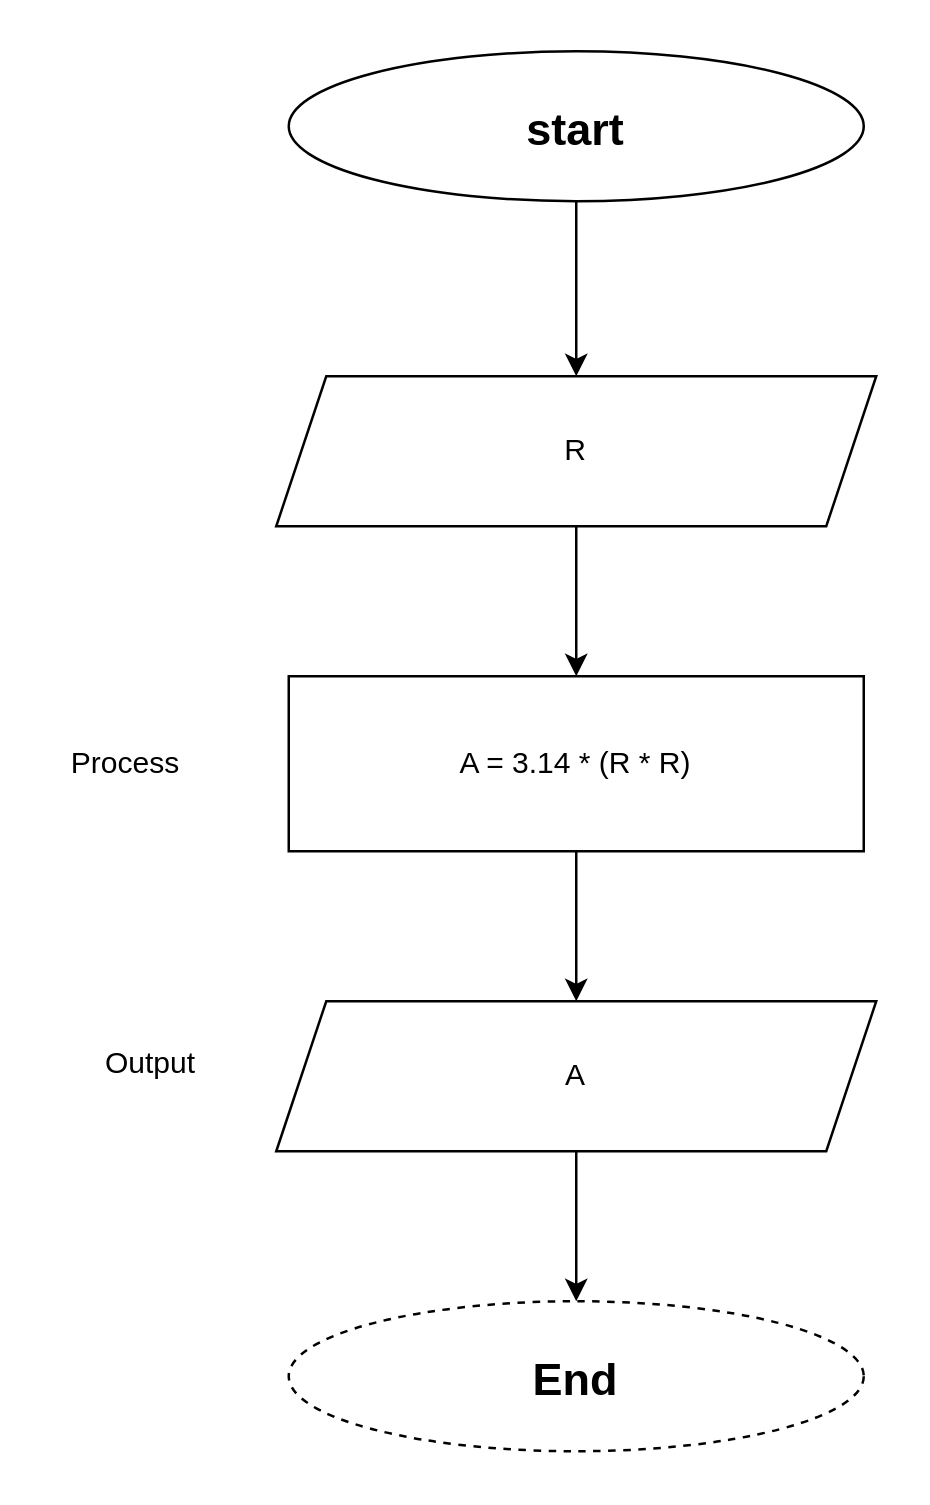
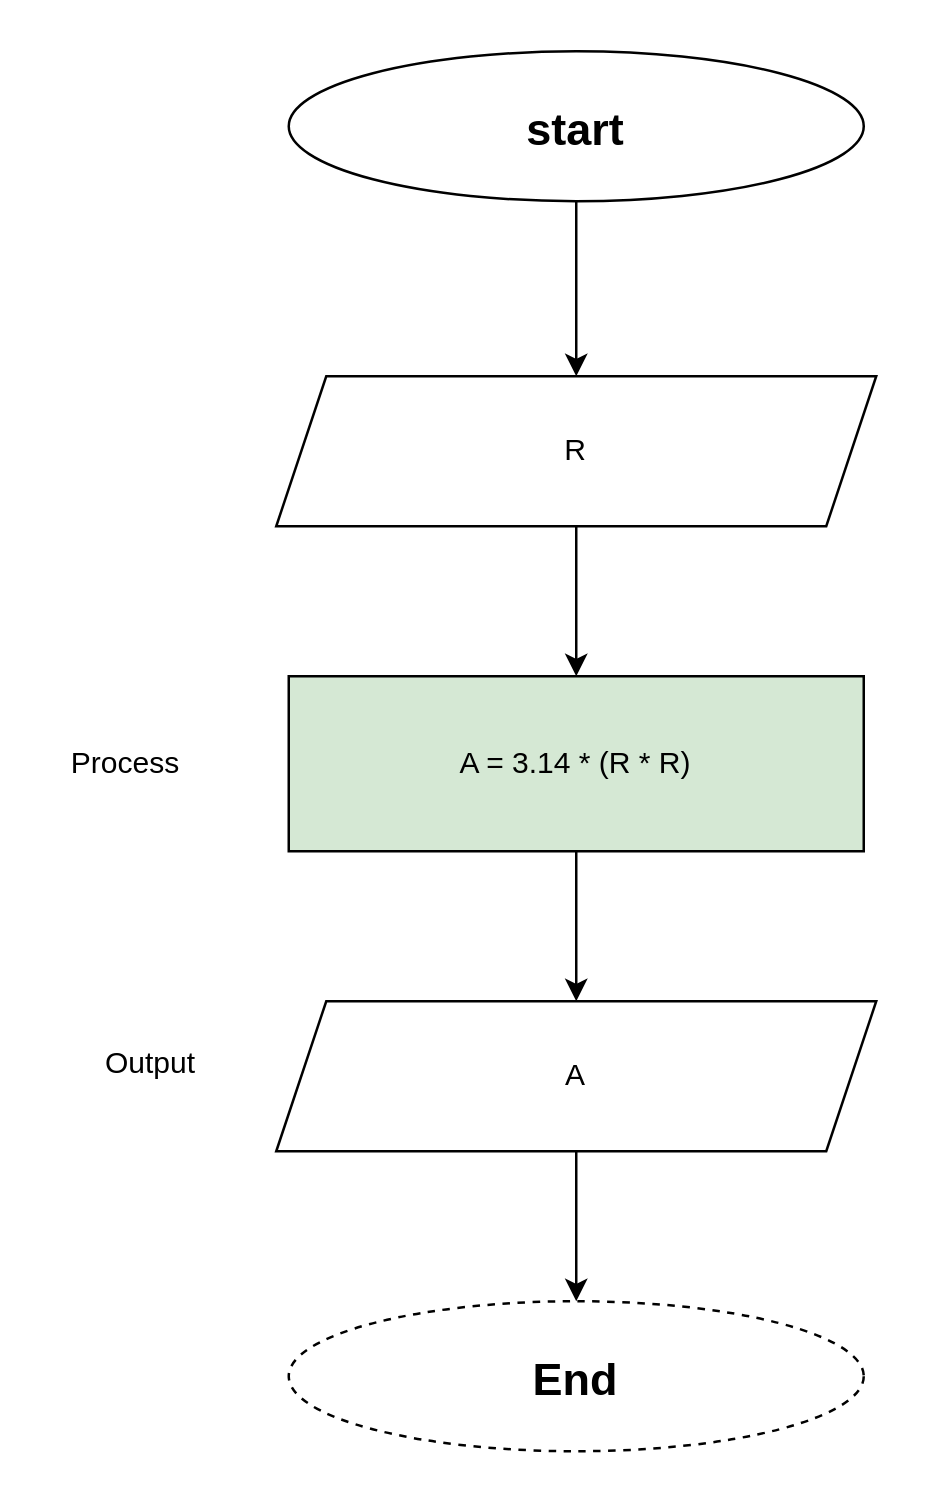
(576, 764) -> (576, 764)
